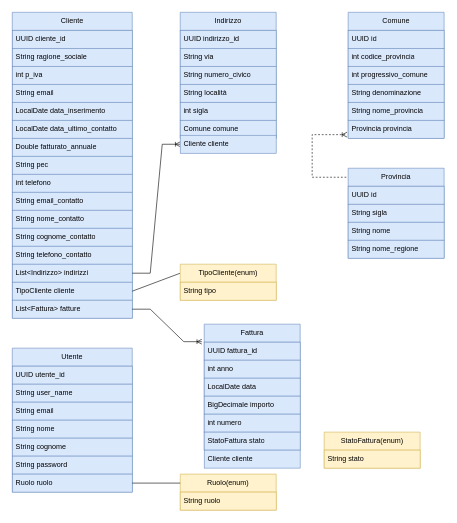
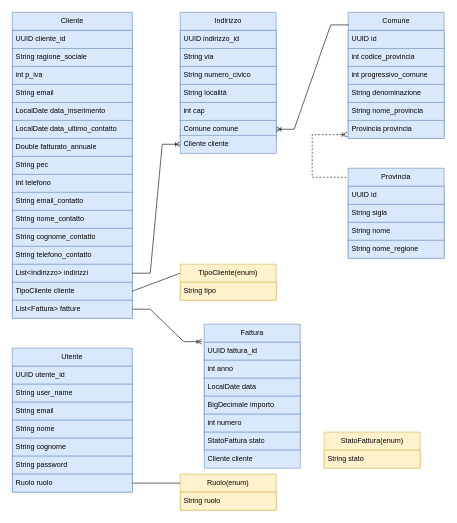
none -> (310, 84)
(198, 111) -> (196, 111)
